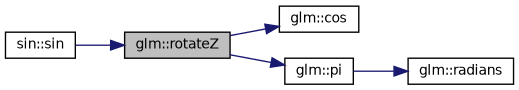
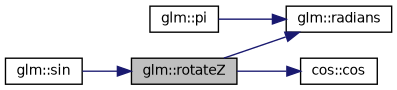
(319, 19) -> (339, 71)
(40, 45) -> (44, 71)
(251, 59) -> (255, 48)
